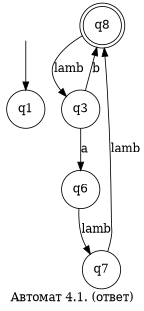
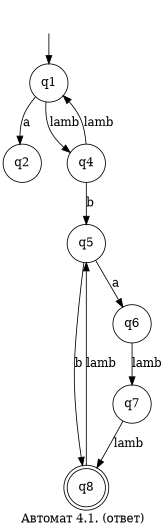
(81, 109) -> (86, 244)
none -> (22, 163)
none -> (86, 163)
